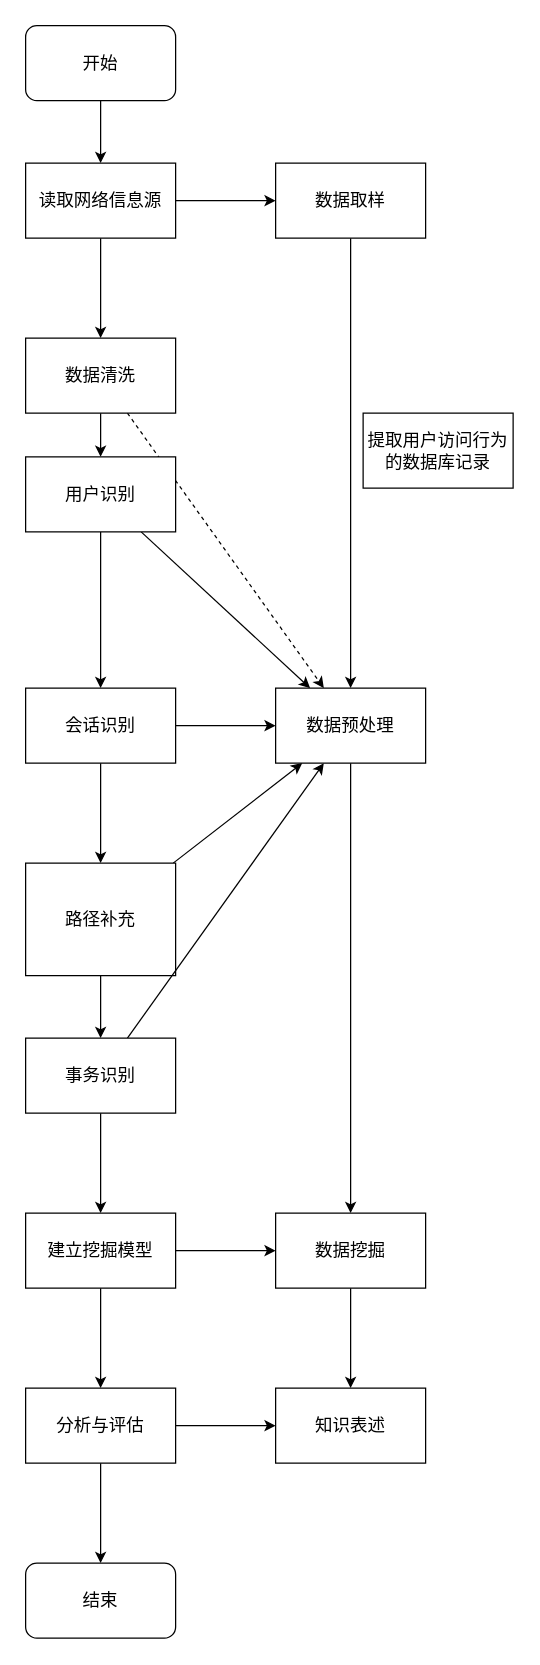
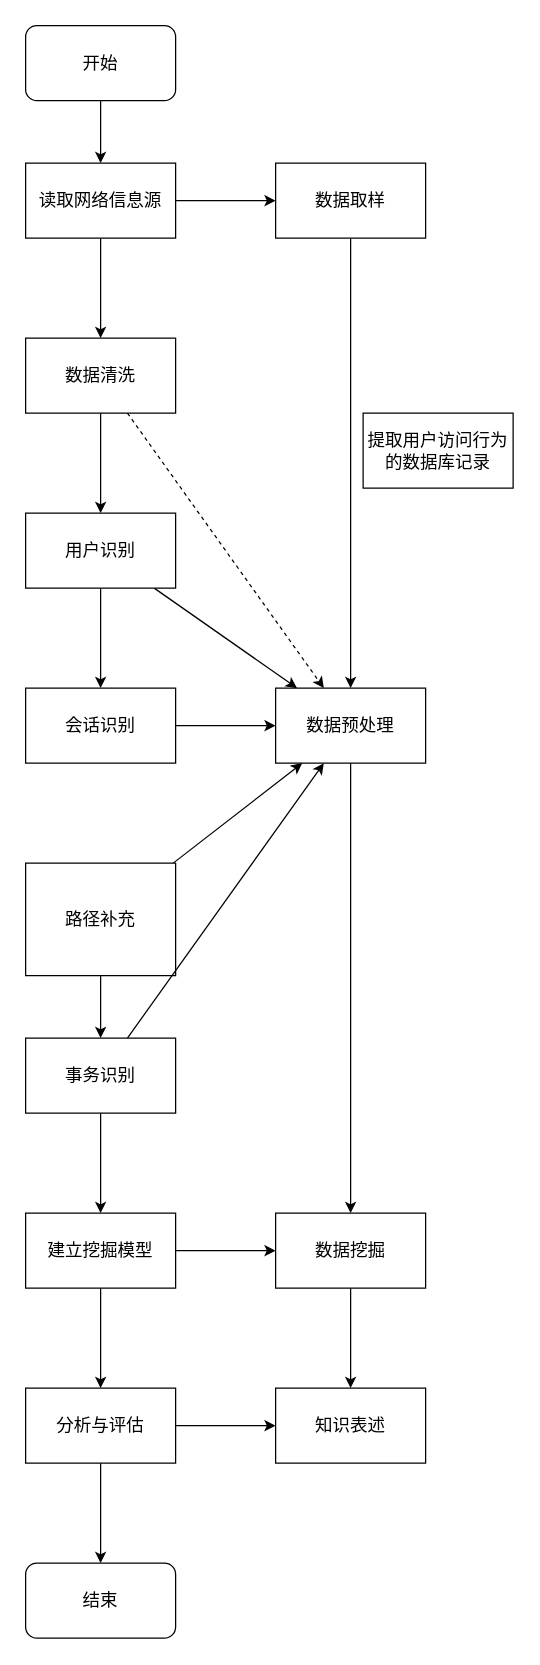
(101, 494) -> (101, 551)
(101, 809) -> none
